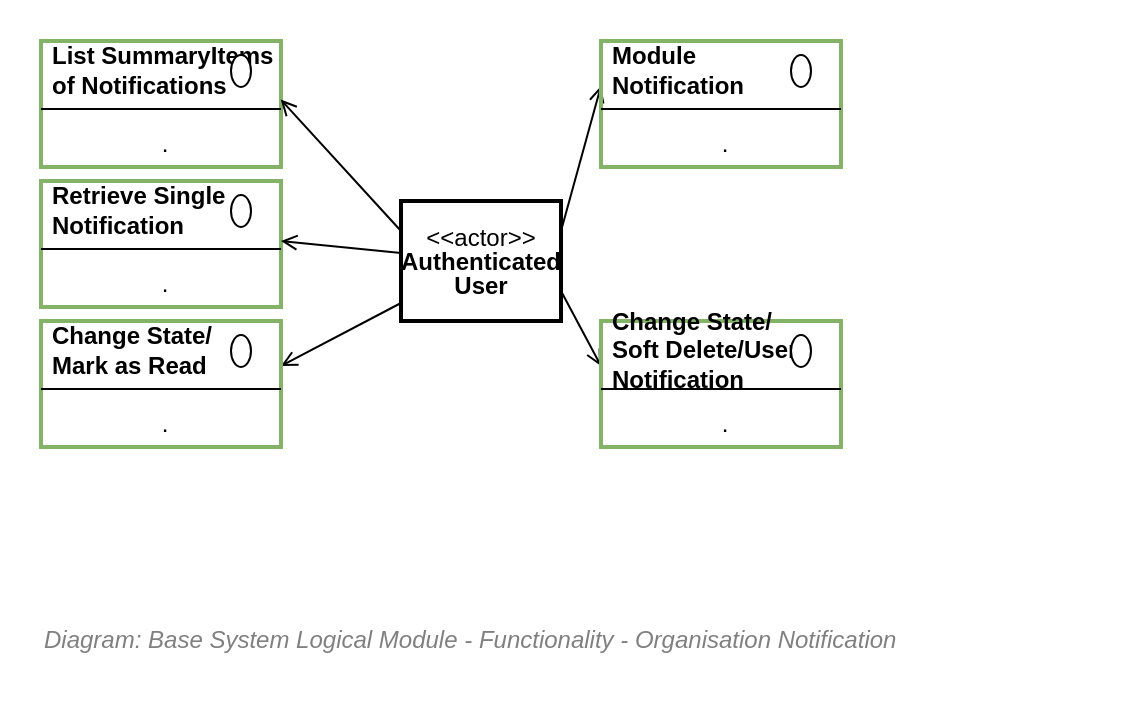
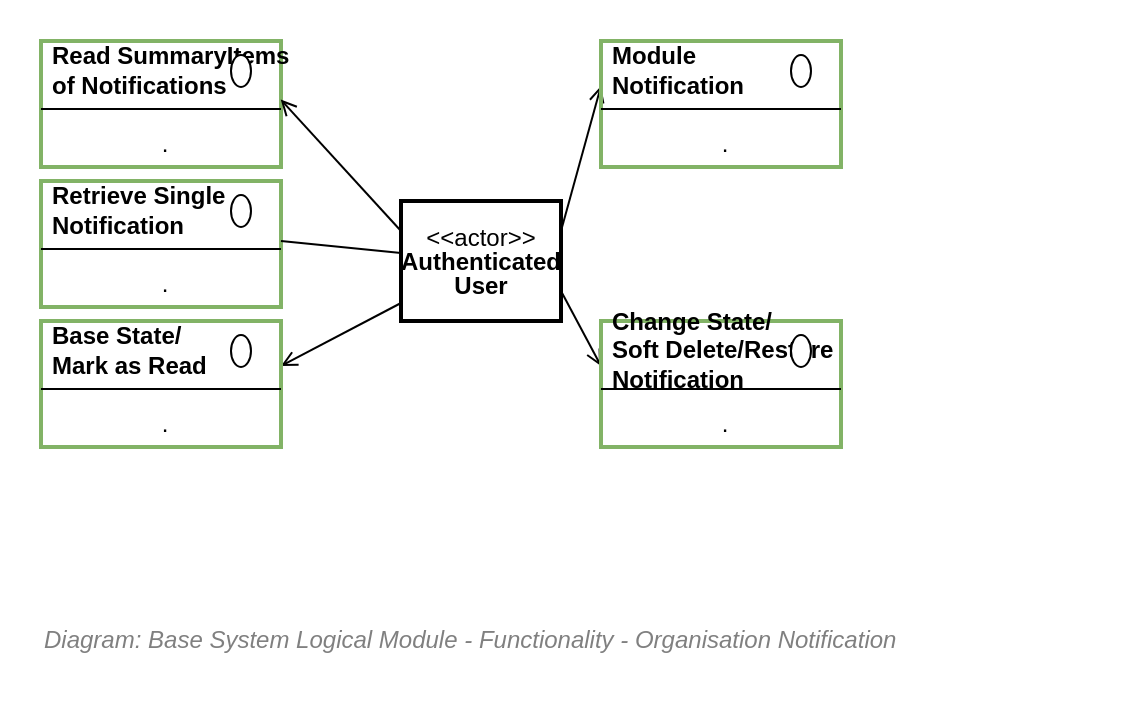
(161, 71) -> (164, 71)
(288, 242) -> (287, 242)
(137, 351) -> (127, 351)
(714, 351) -> (734, 351)
